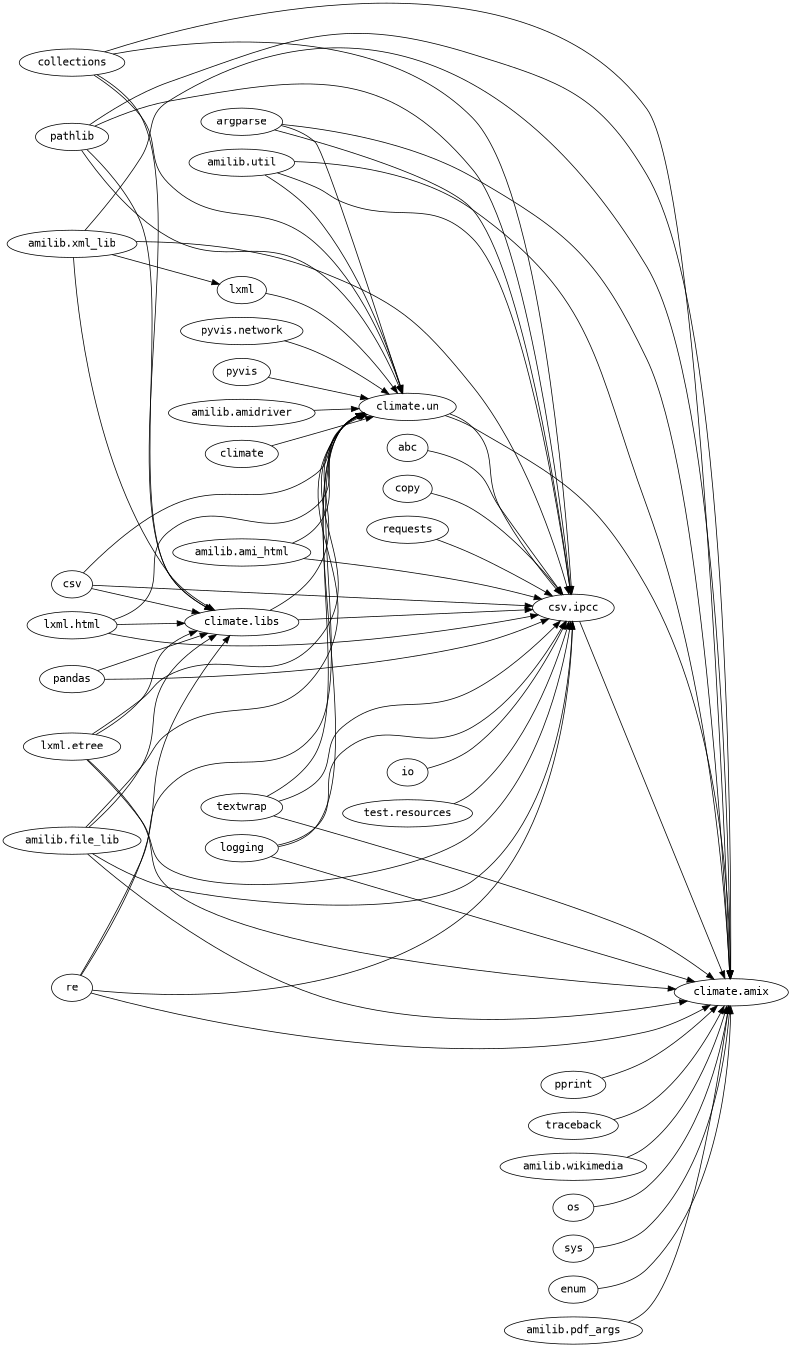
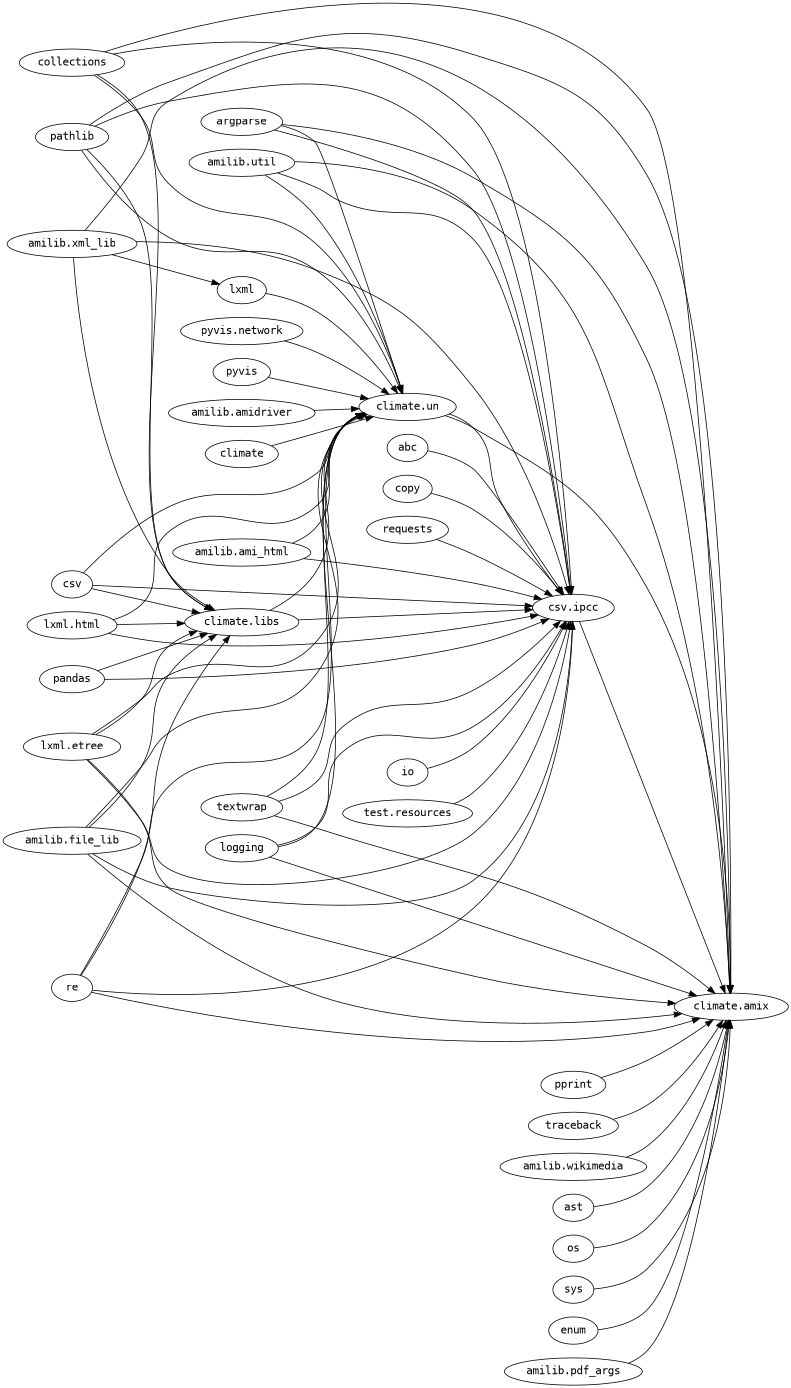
none -> (573, 1208)
